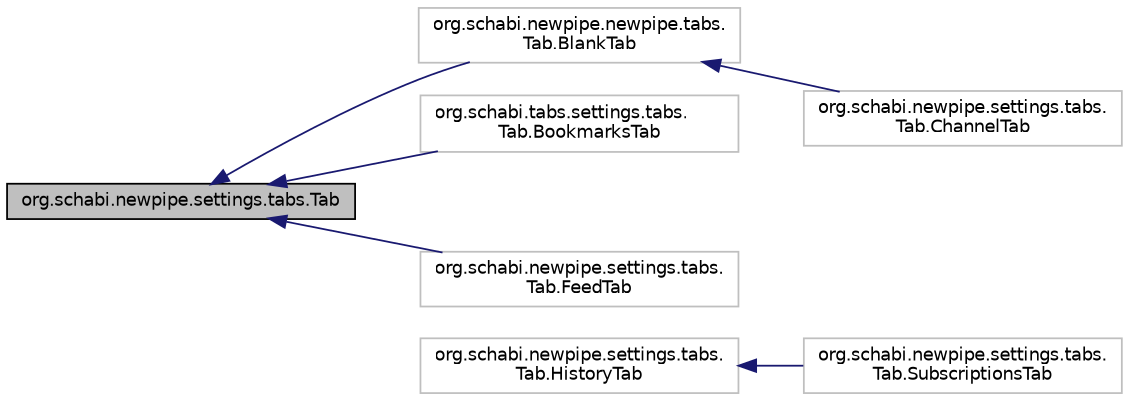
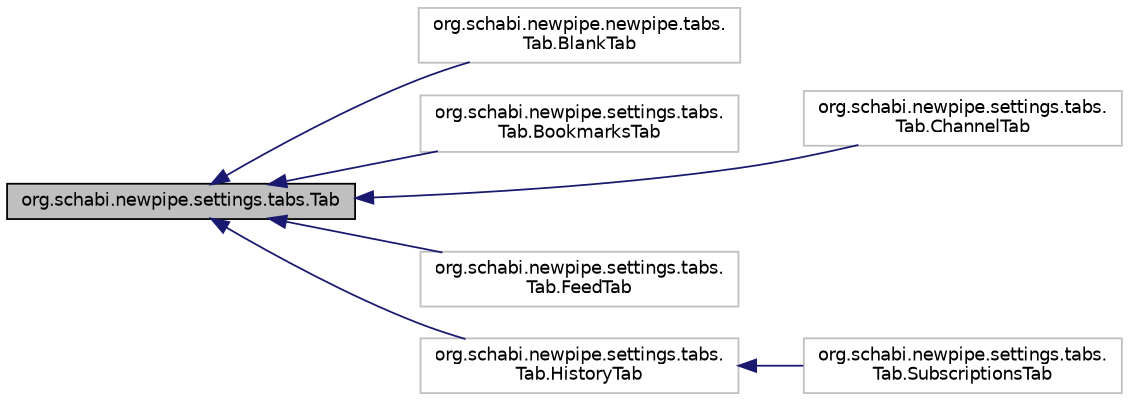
(780, 79) -> (617, 182)
(579, 124) -> (579, 124)
none -> (343, 290)
